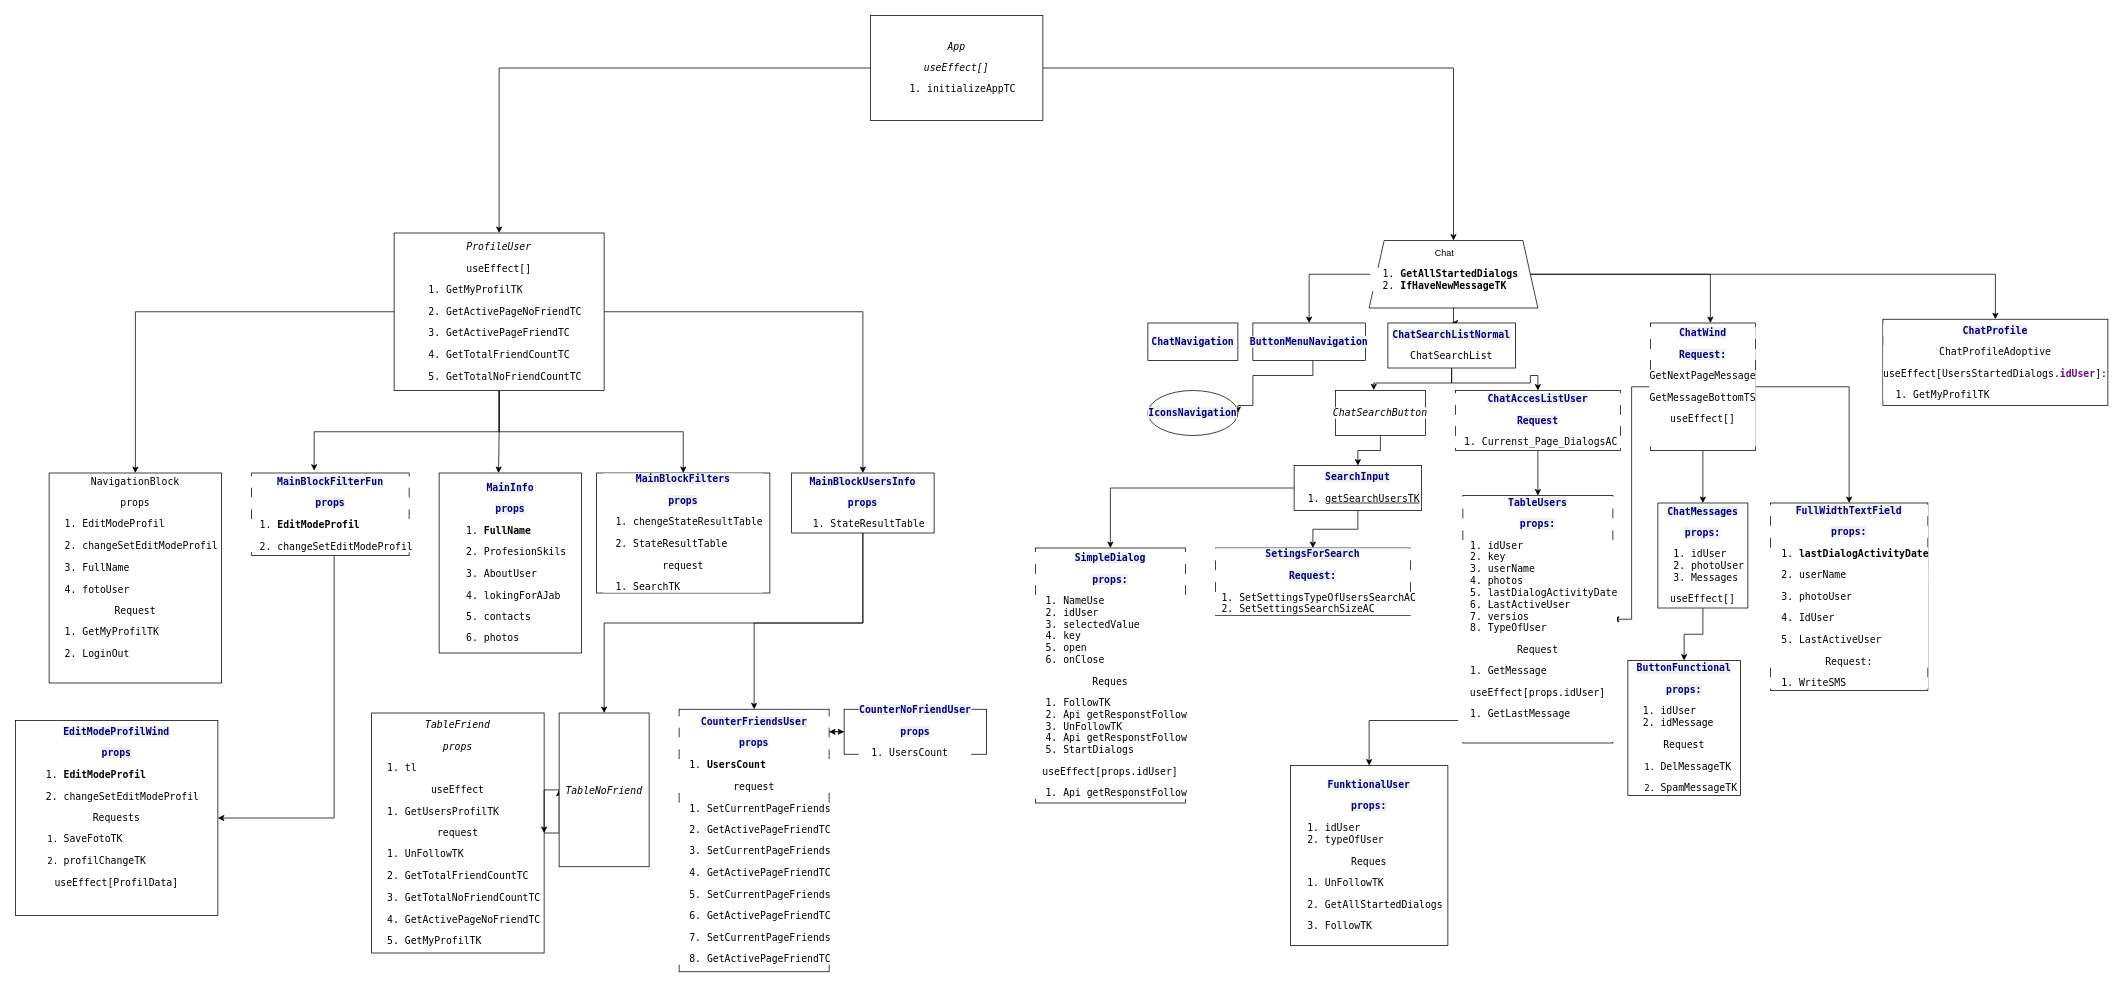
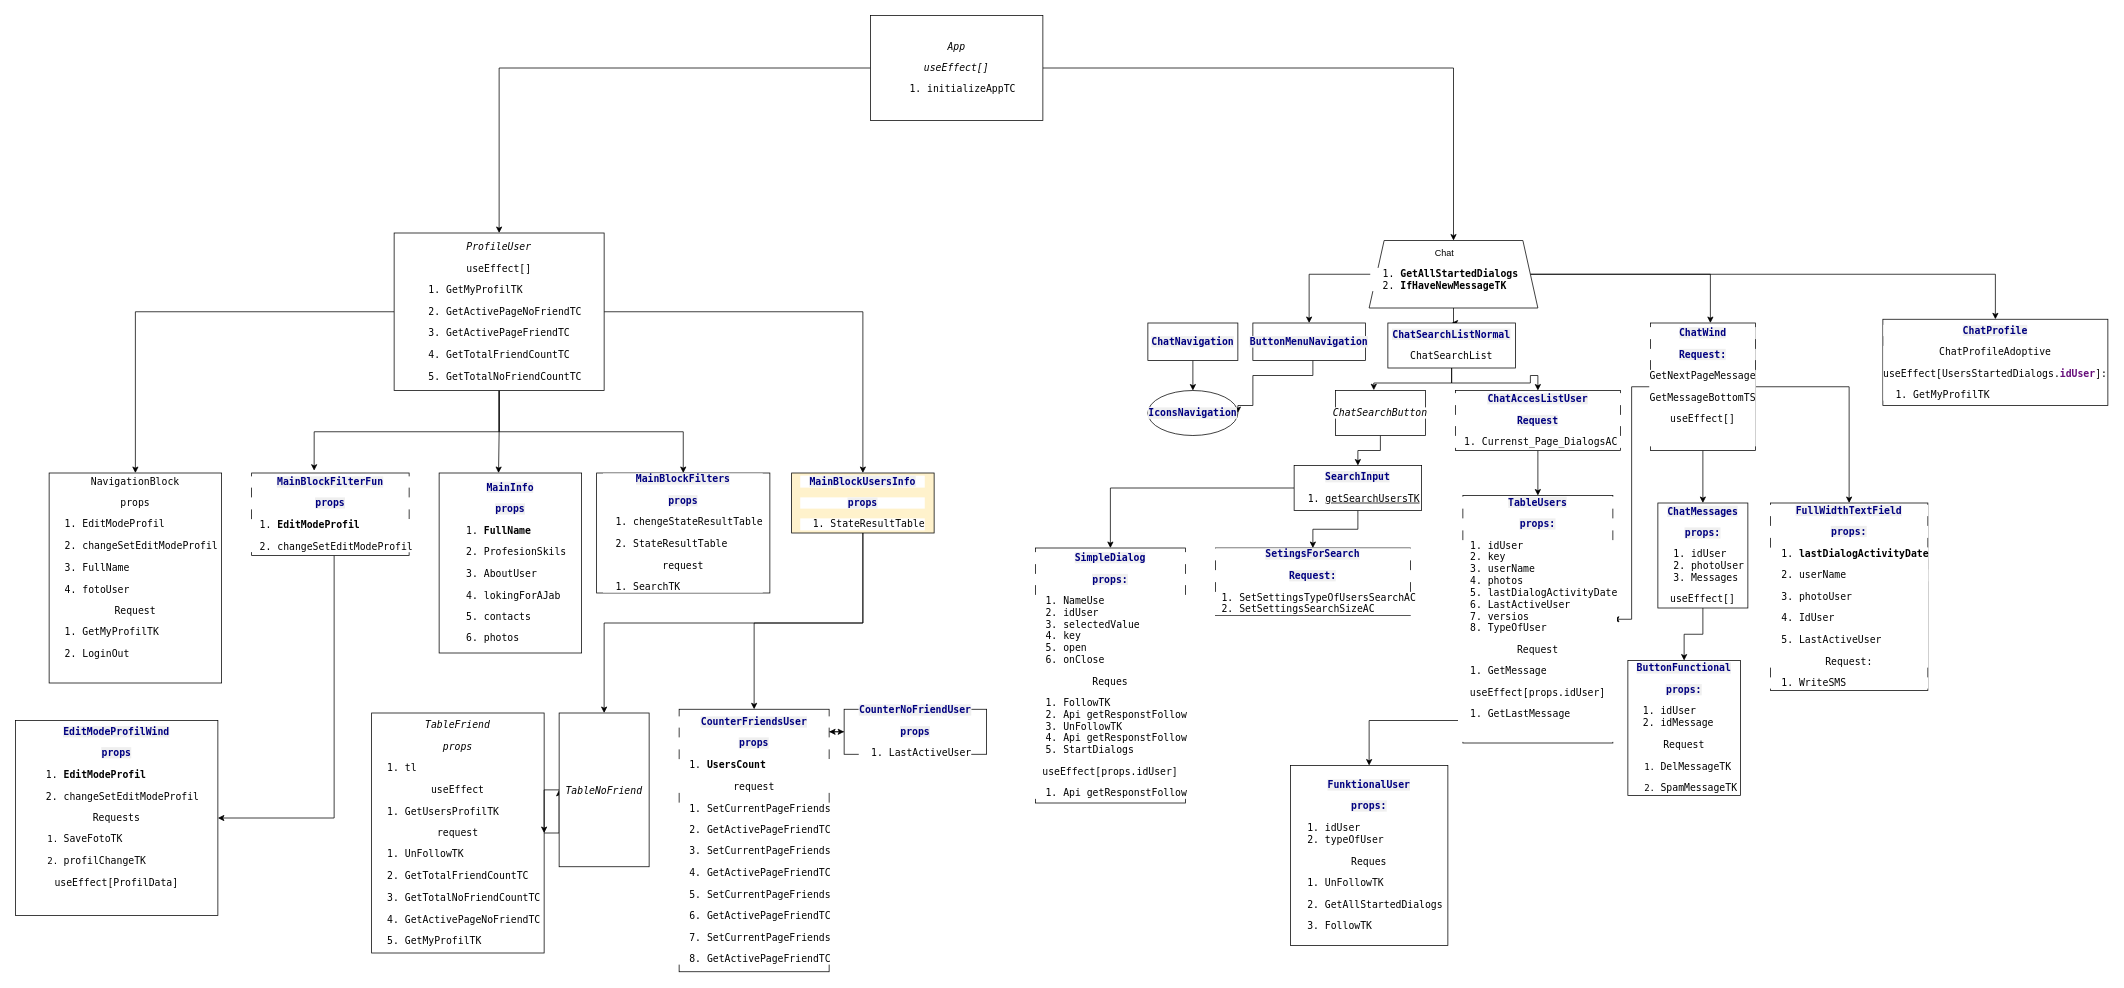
none -> (1193, 384)
(863, 503) -> (863, 503)
(915, 732) -> (915, 732)
